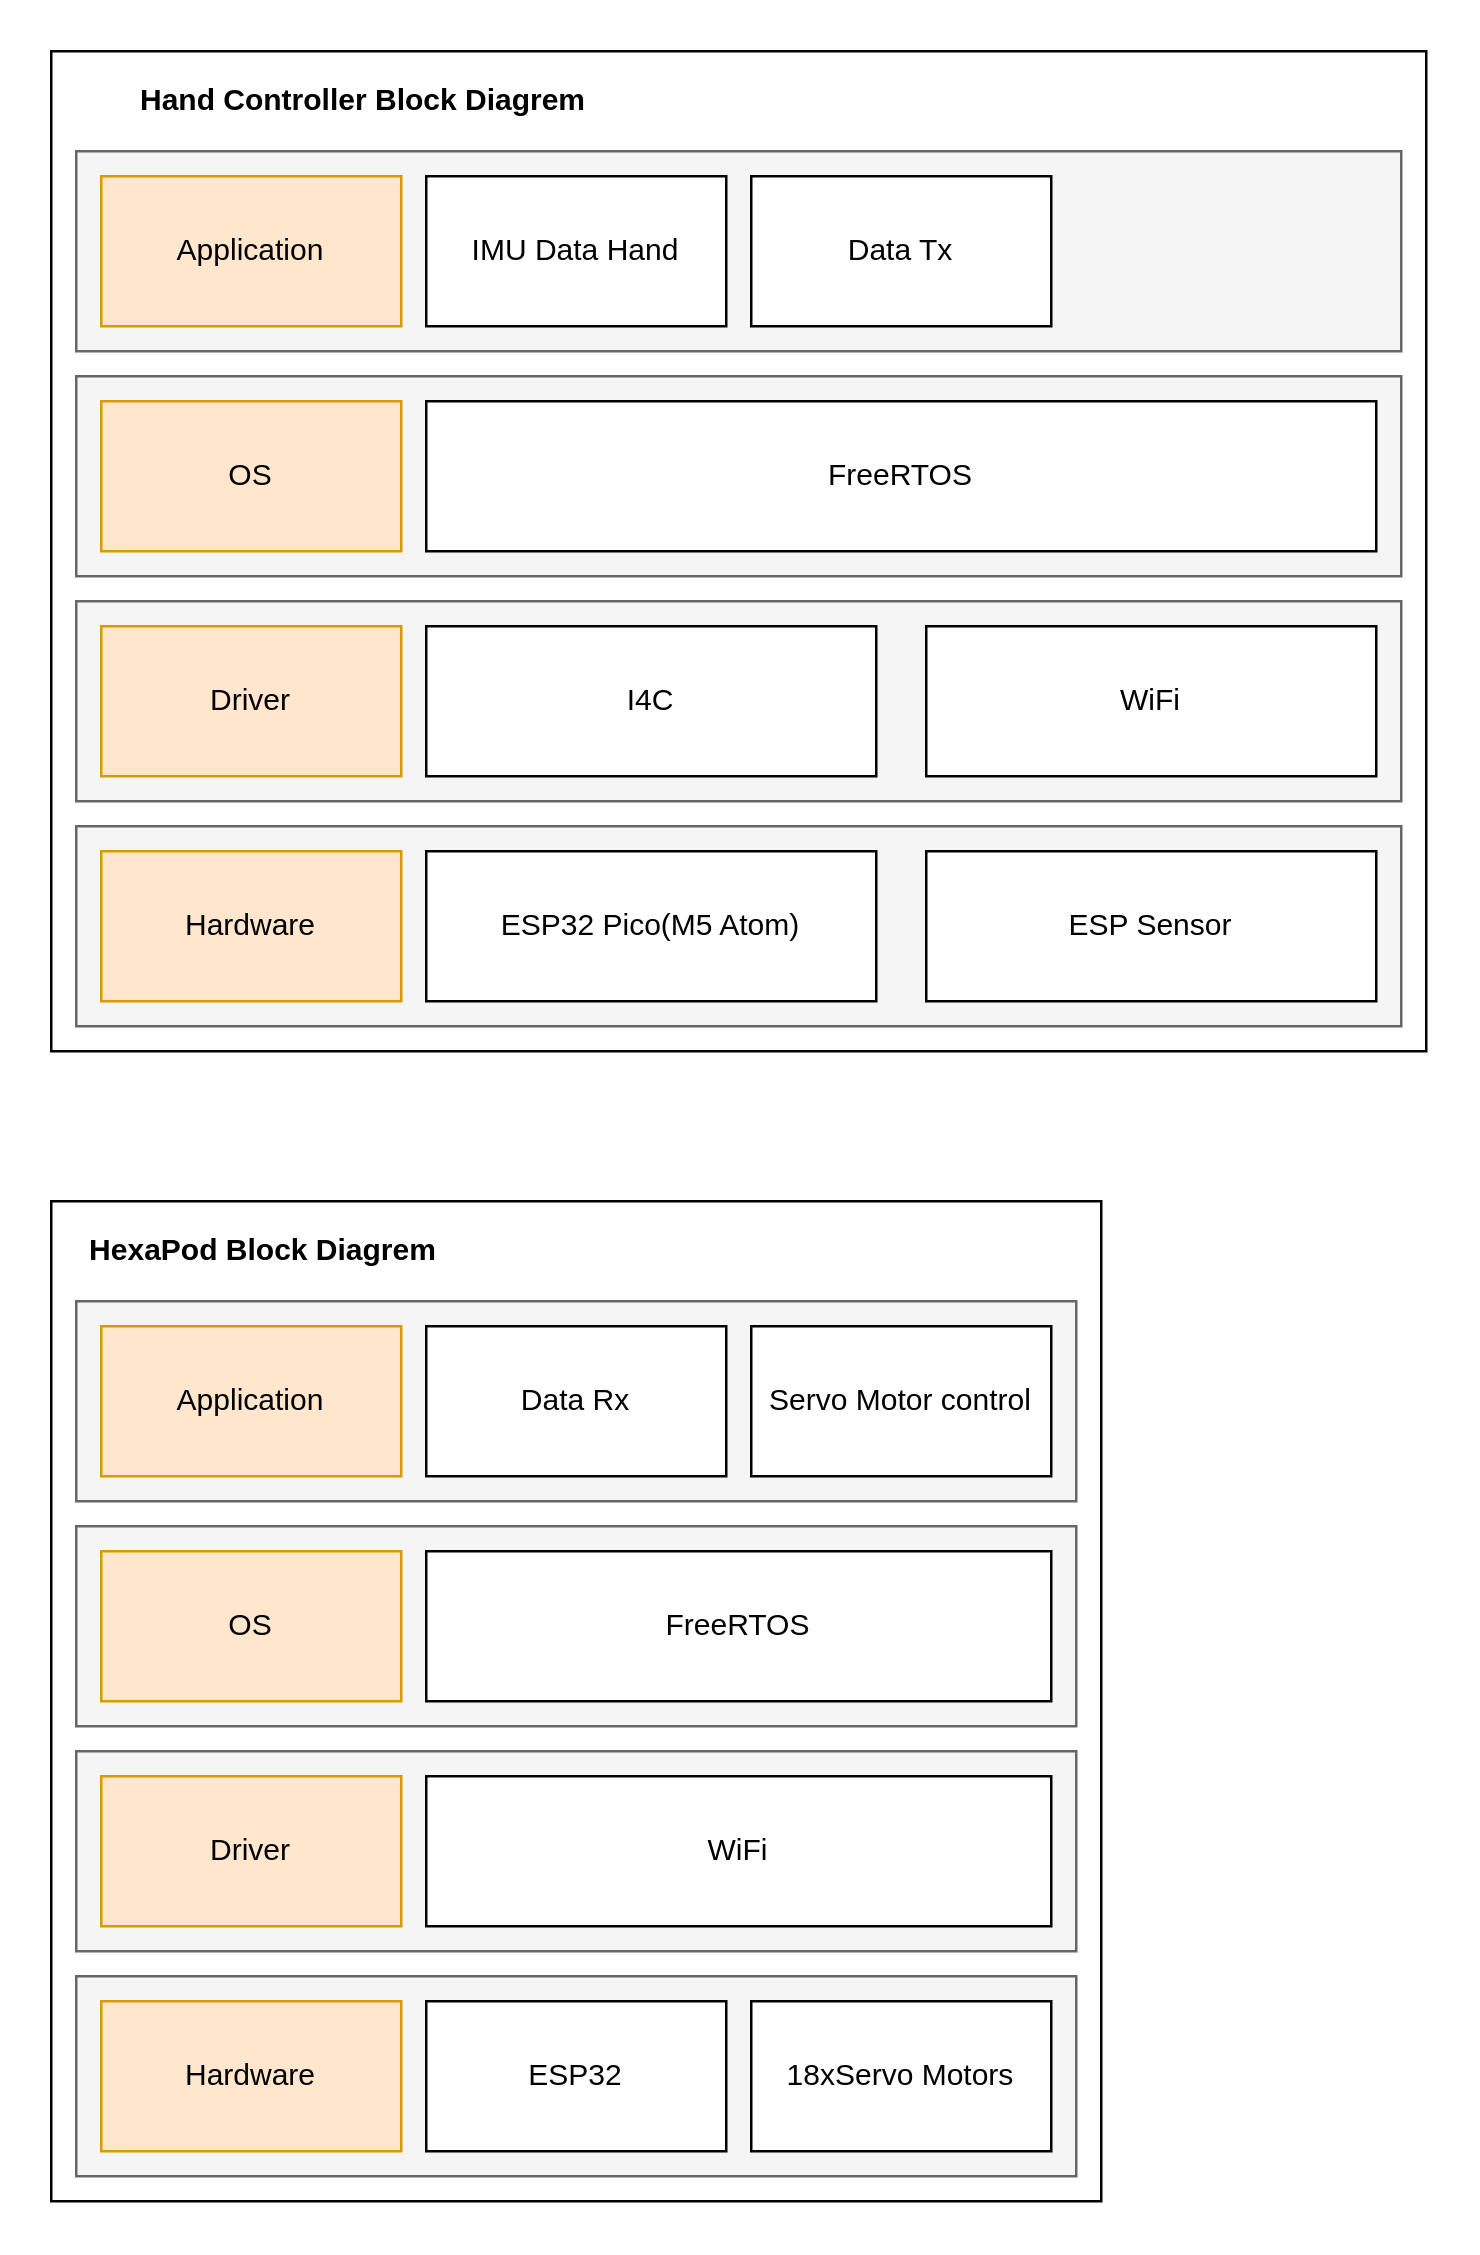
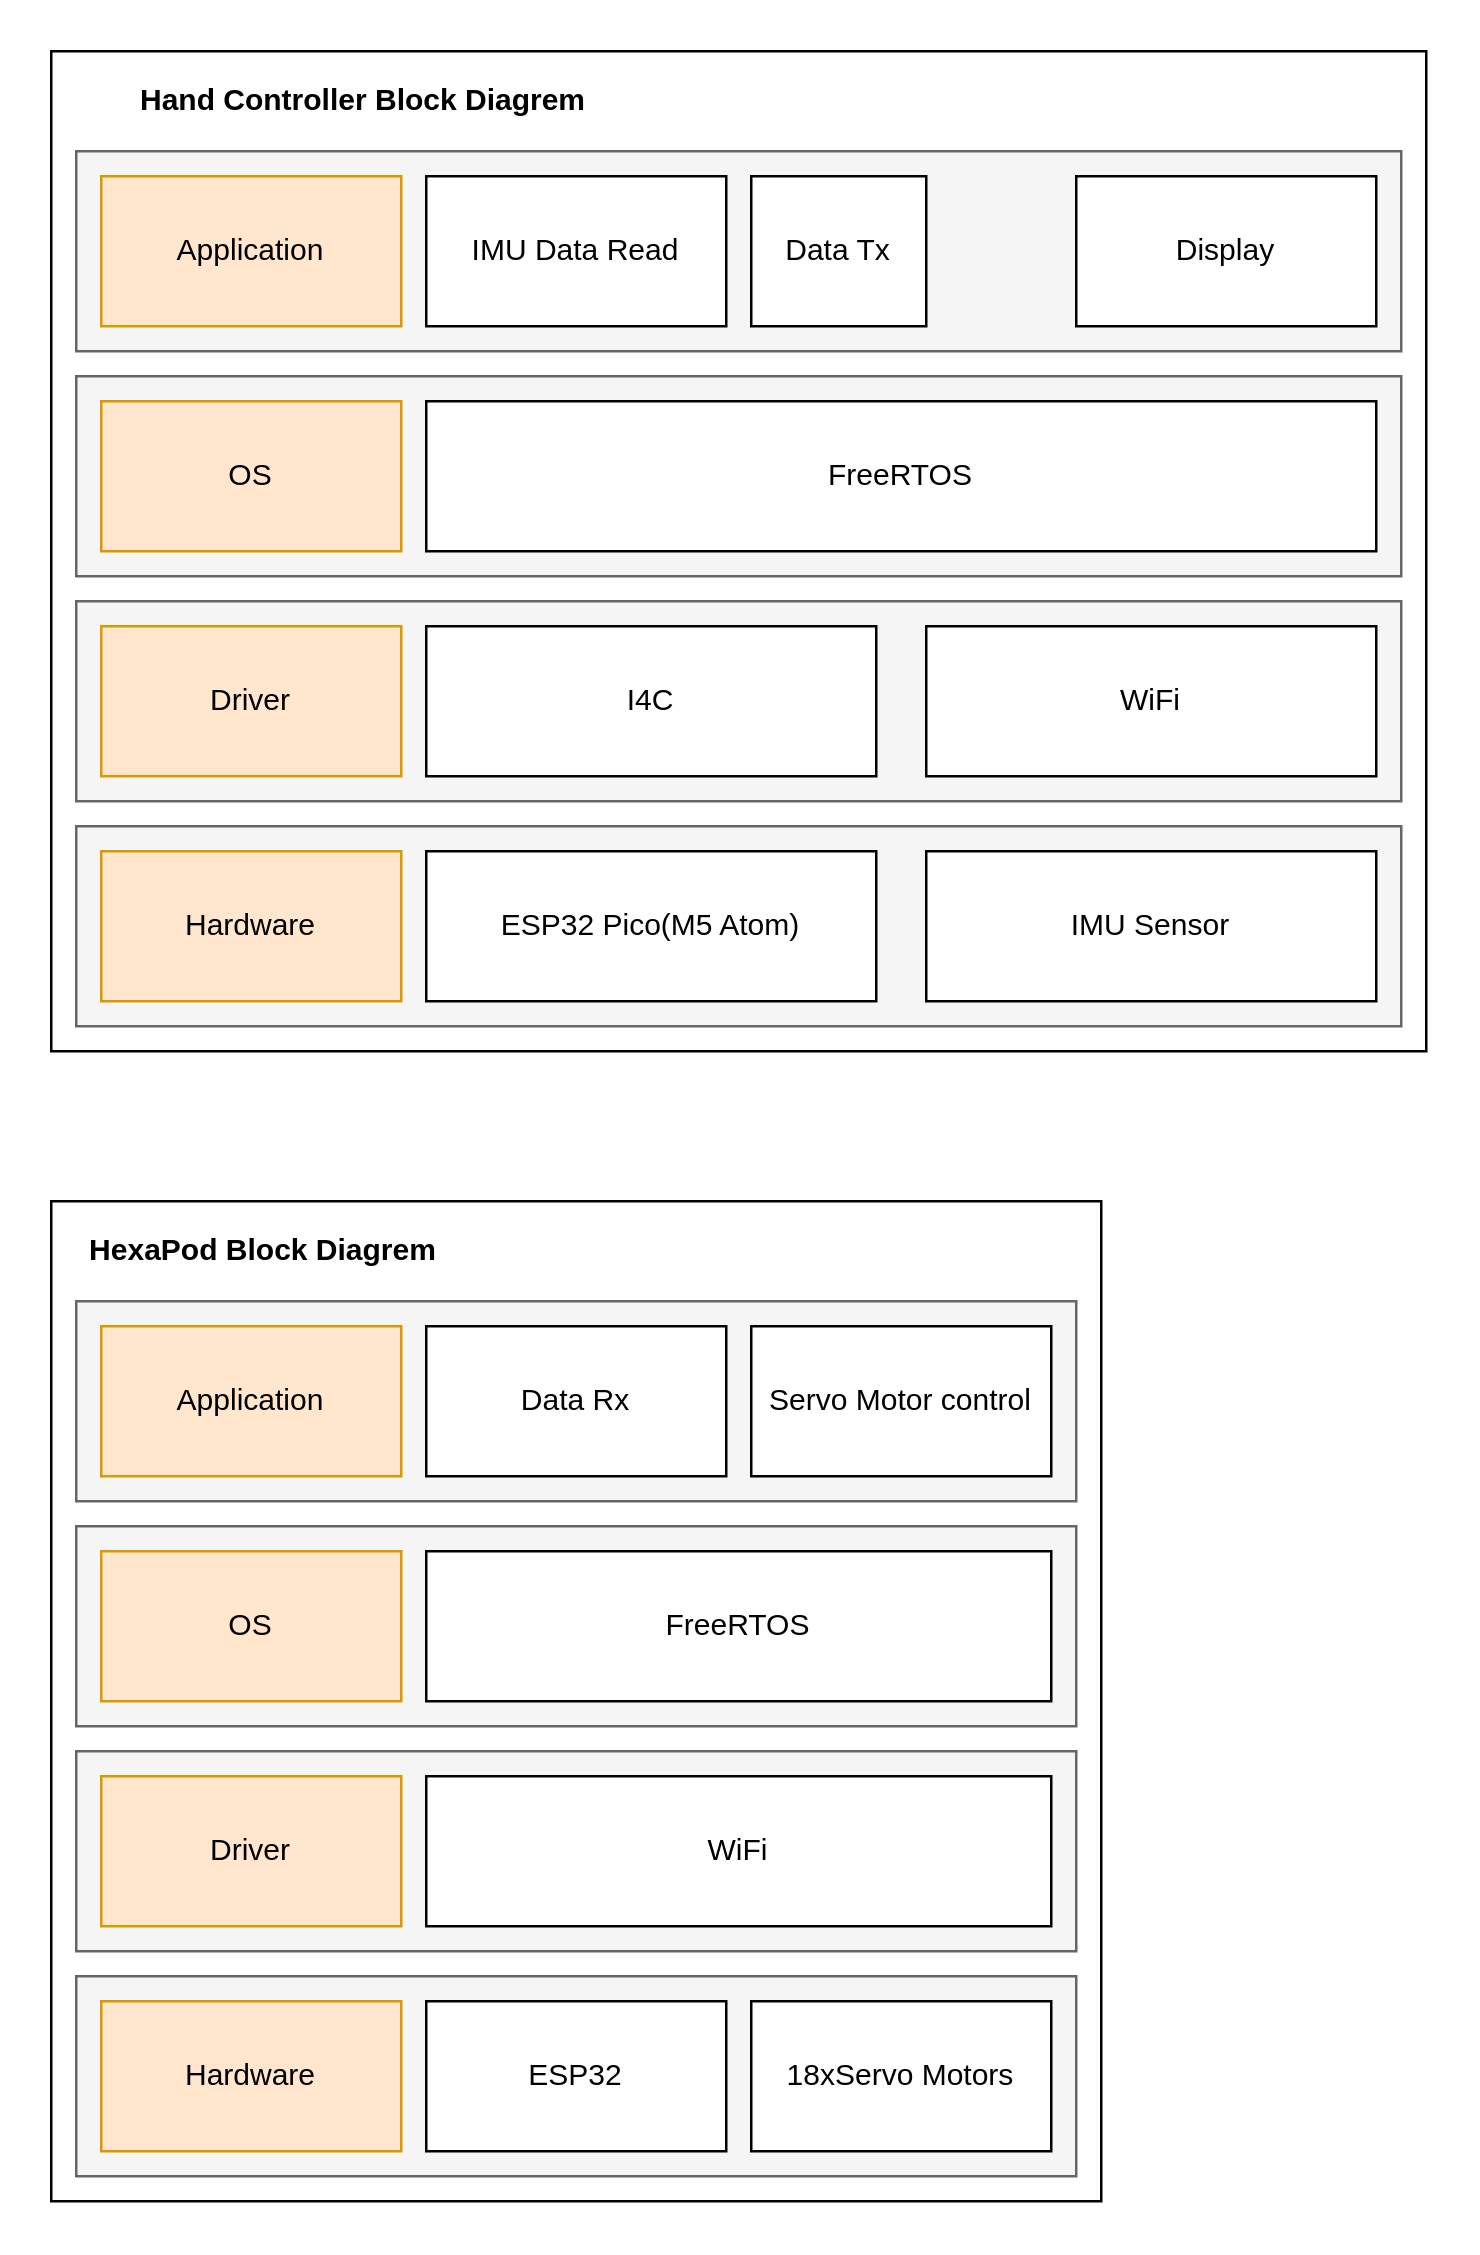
(576, 251) -> (576, 251)
(901, 251) -> (839, 251)
none -> (1226, 251)
(1151, 926) -> (1151, 926)
